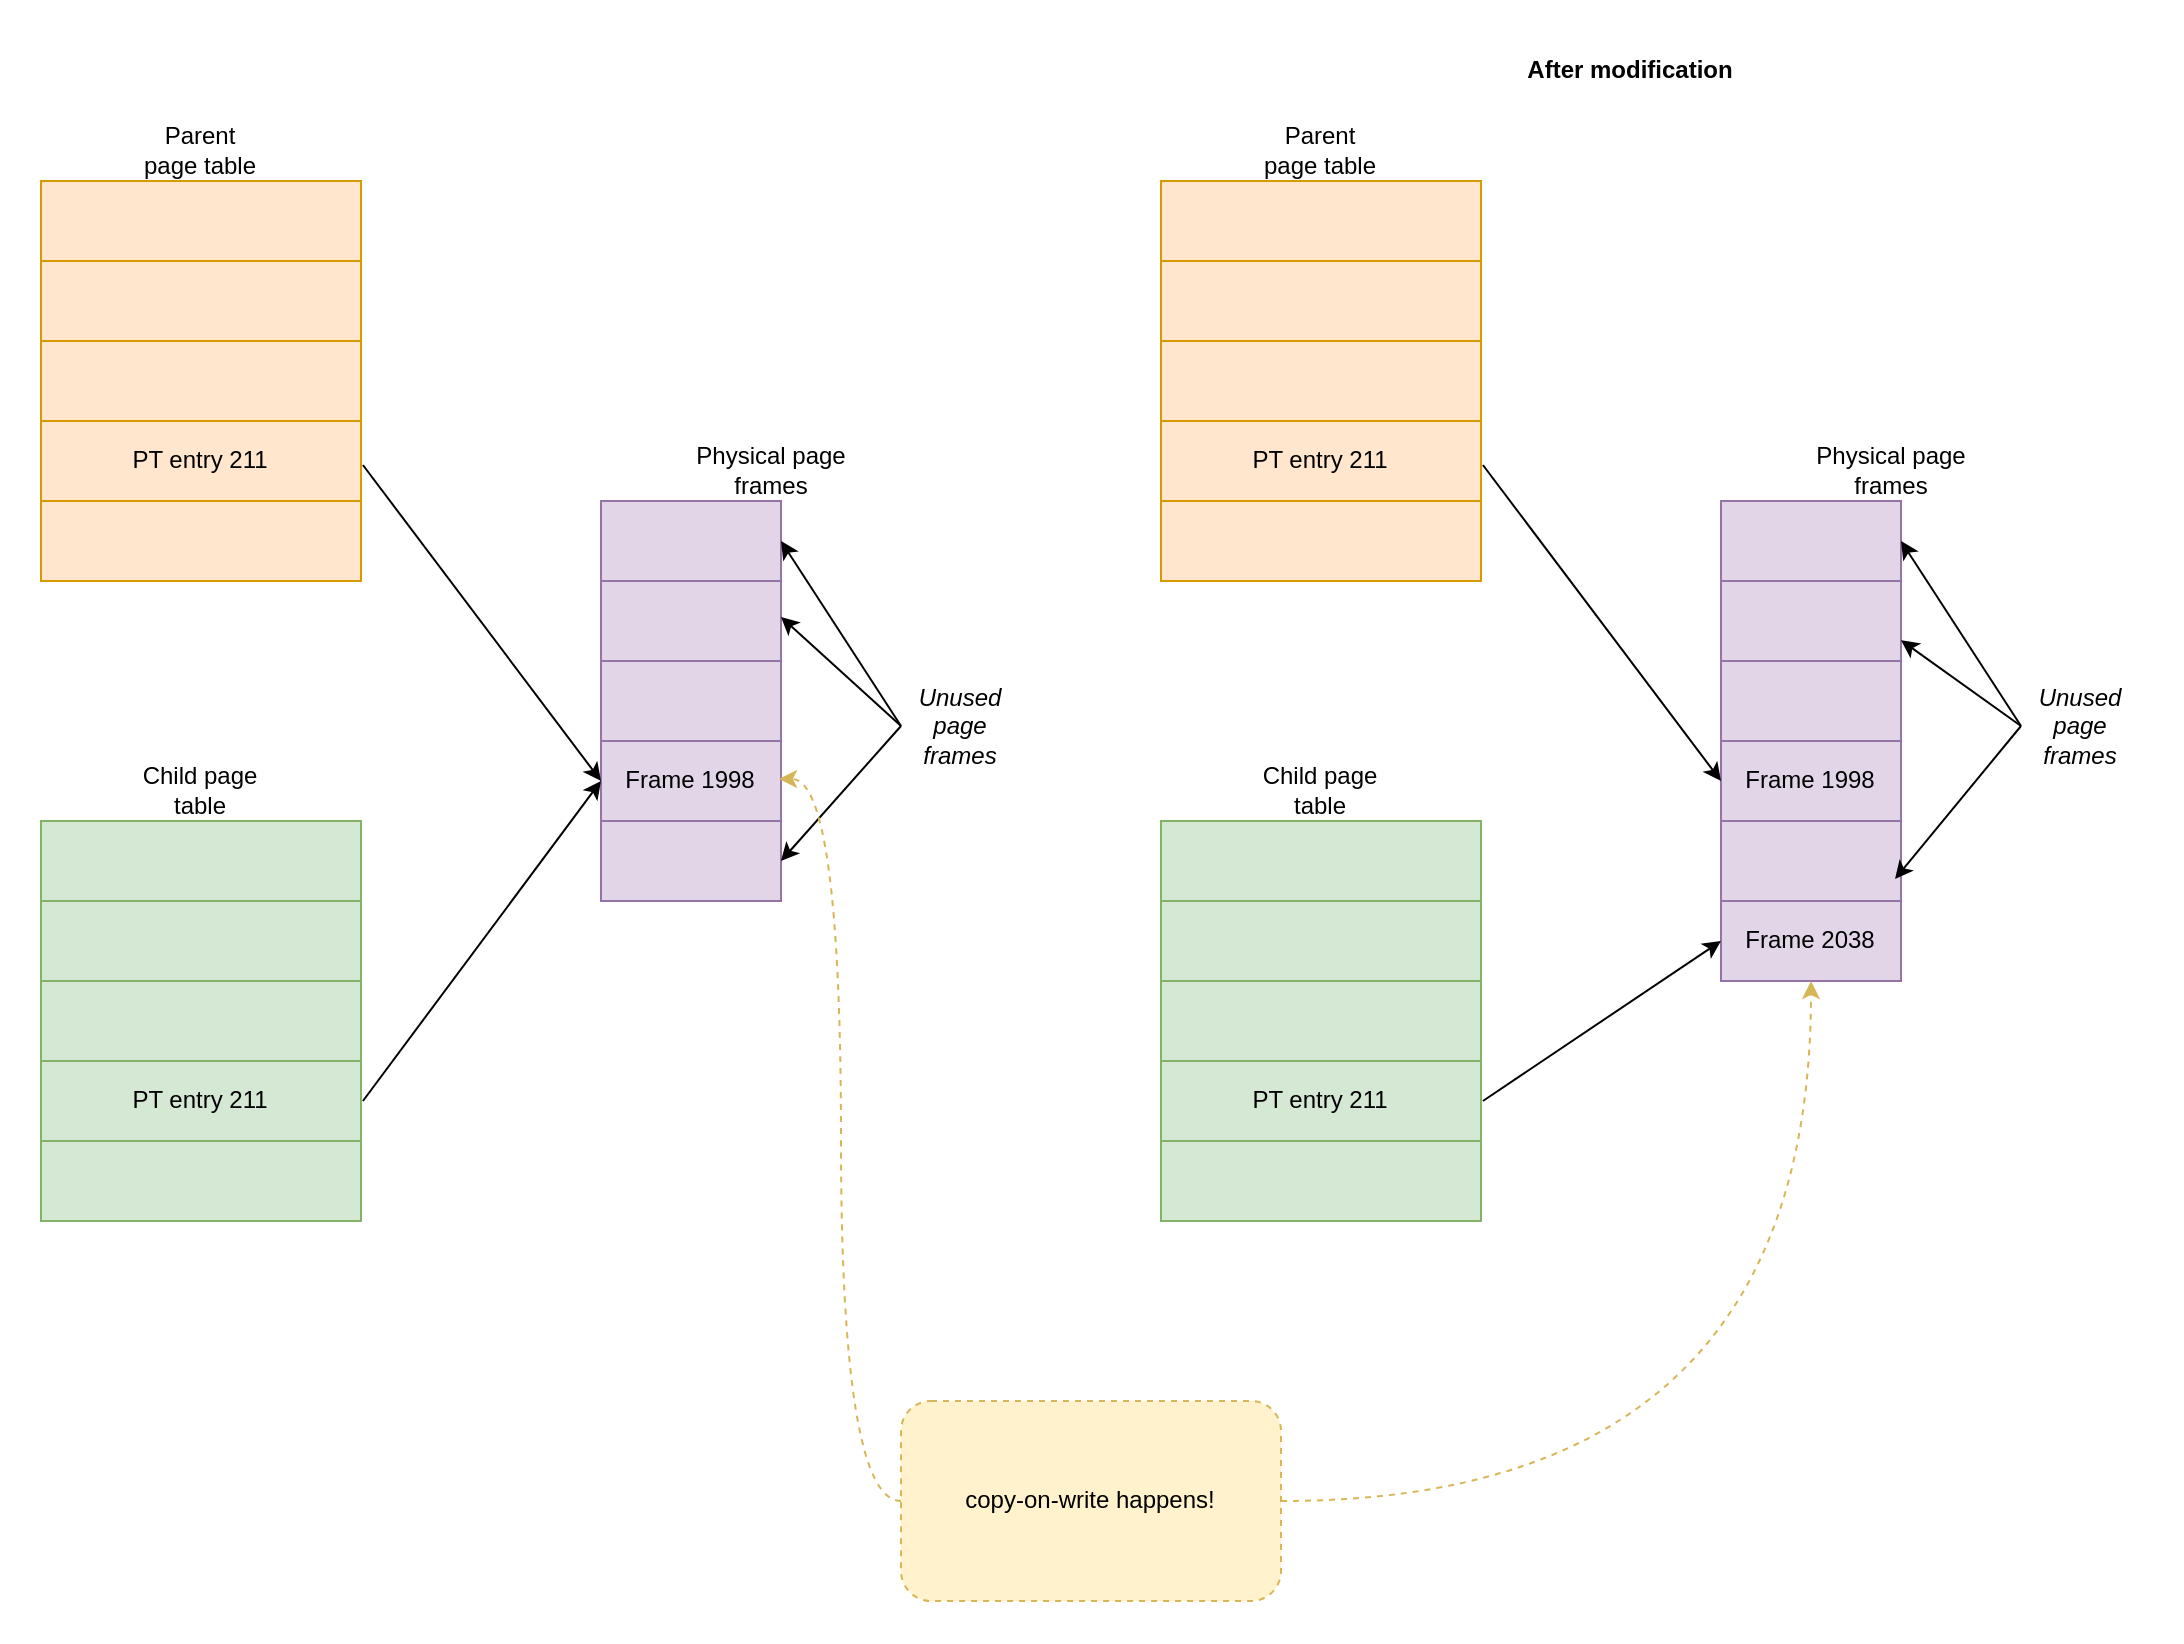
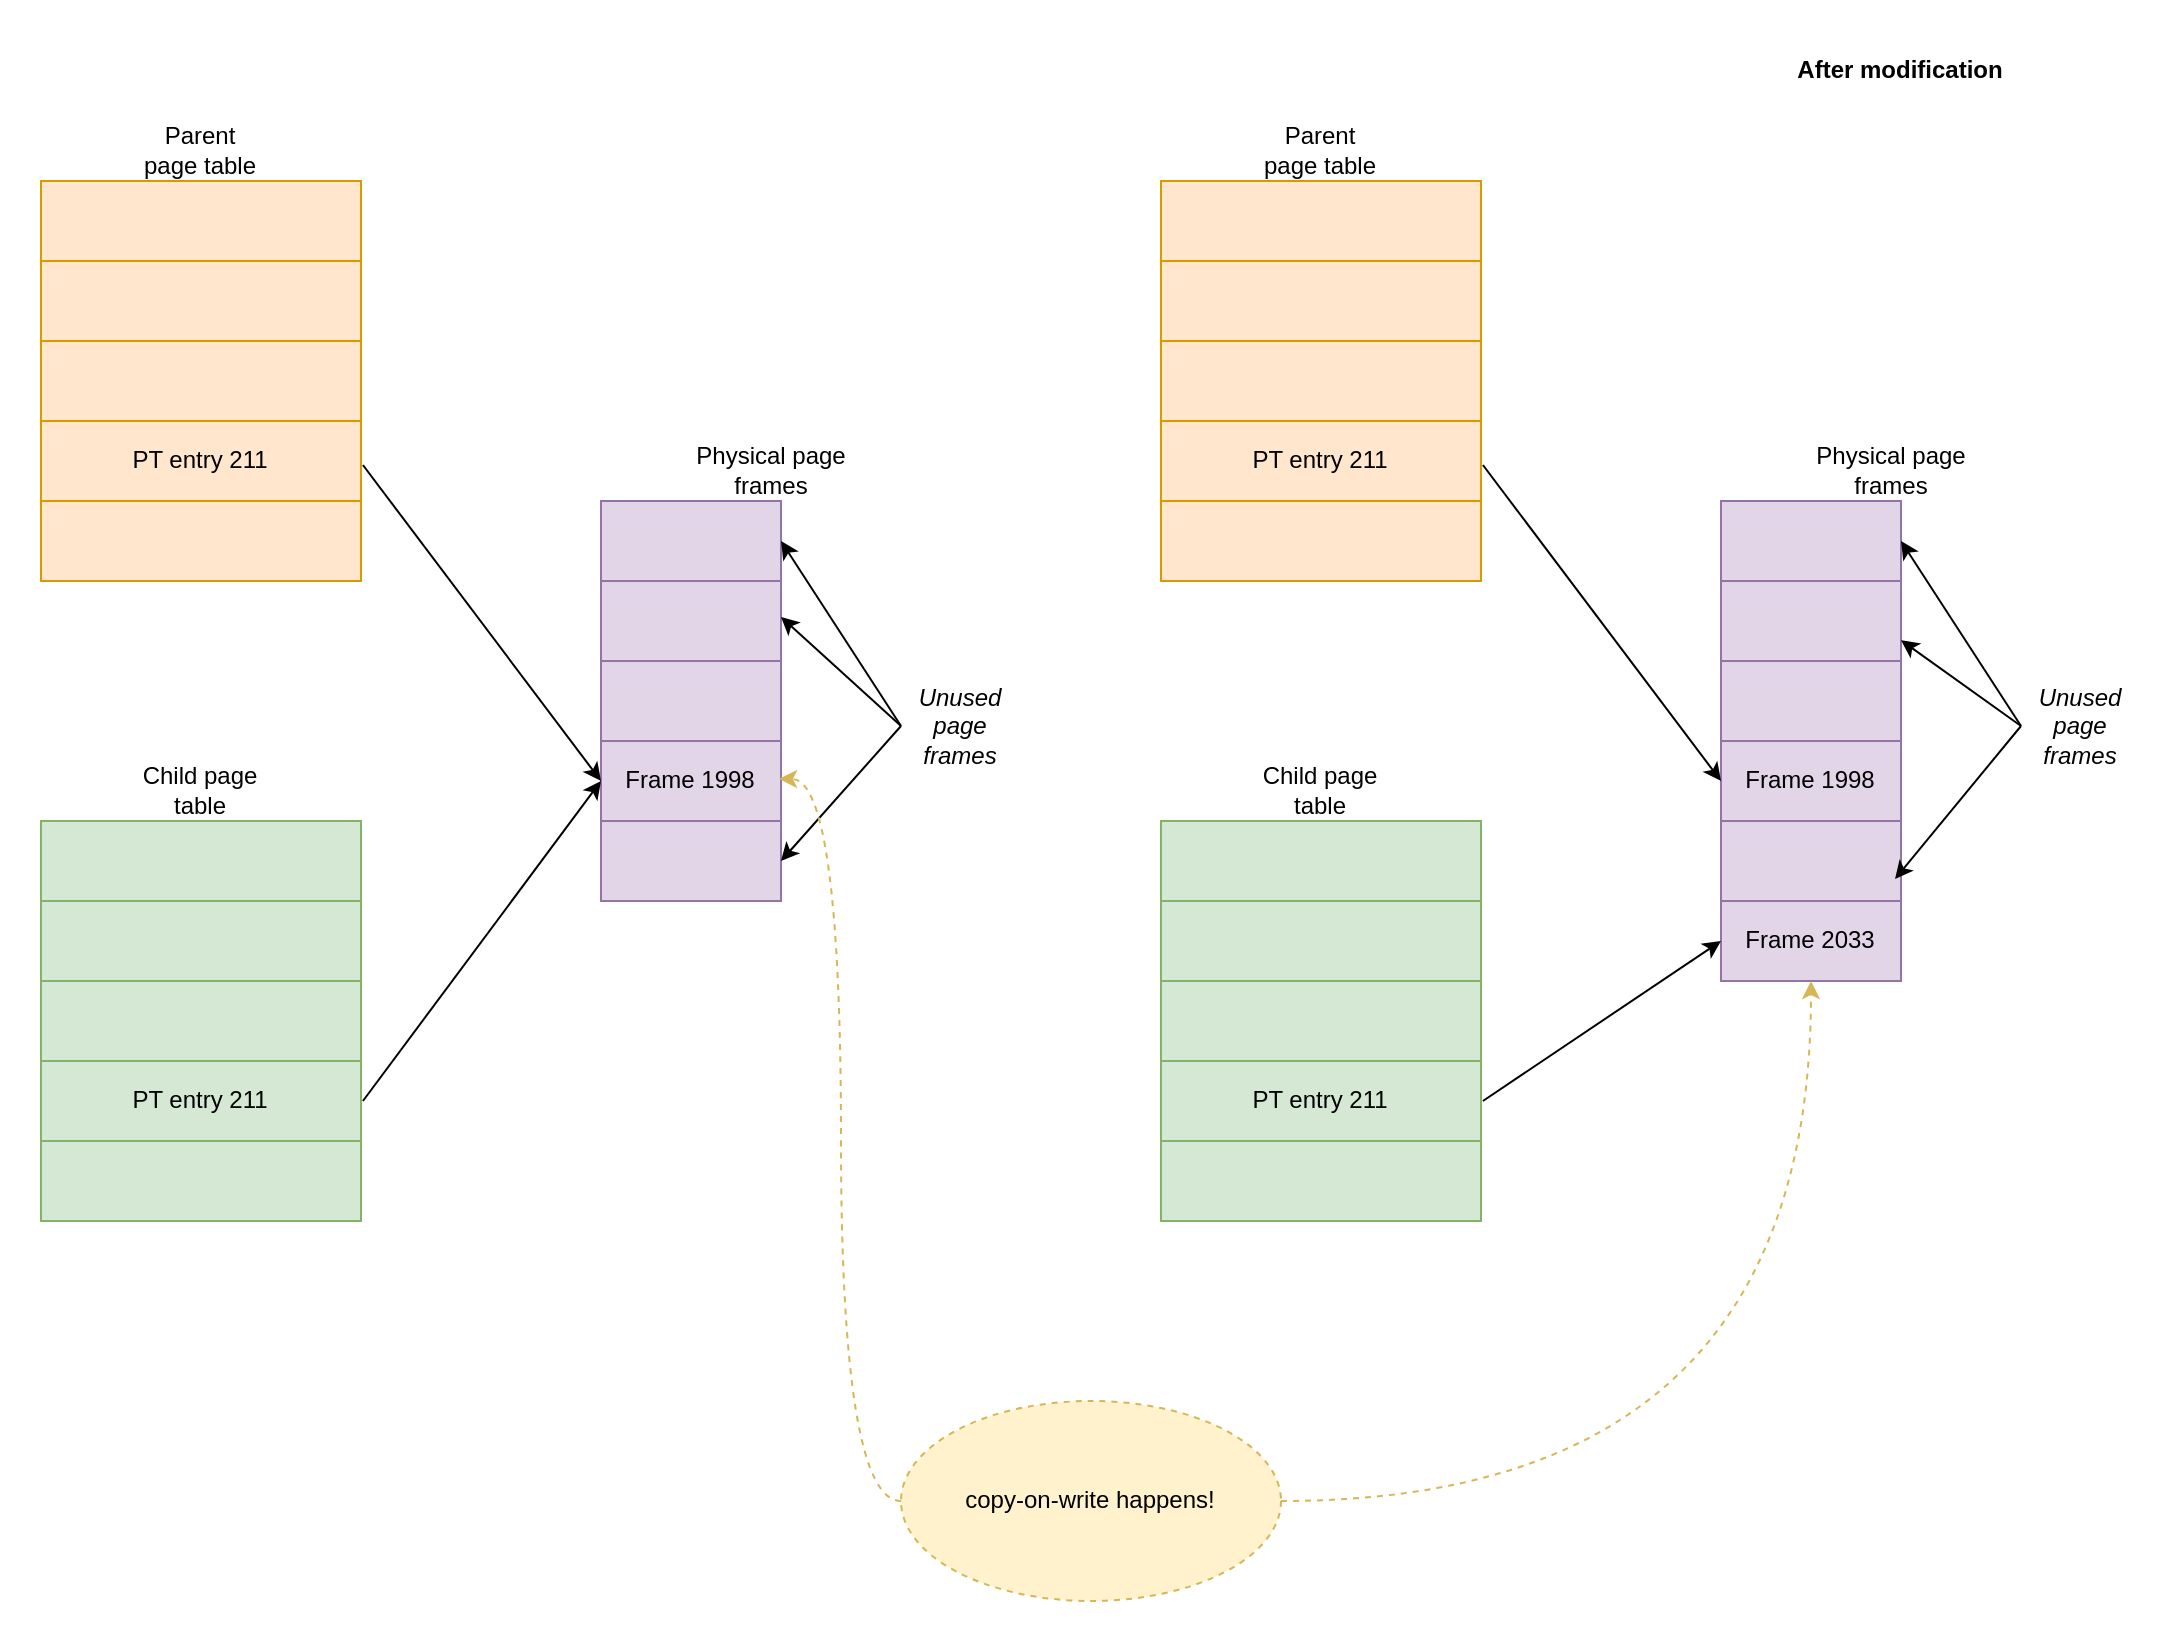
(1631, 71) -> (1901, 71)
(1811, 941) -> (1811, 941)
(1091, 1501) -> (1091, 1501)
